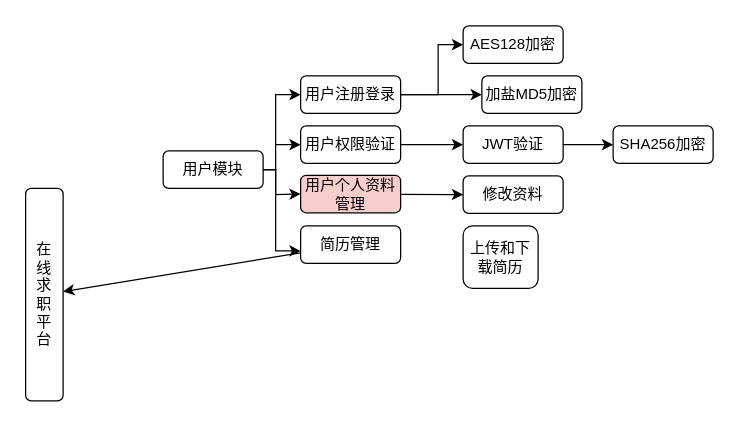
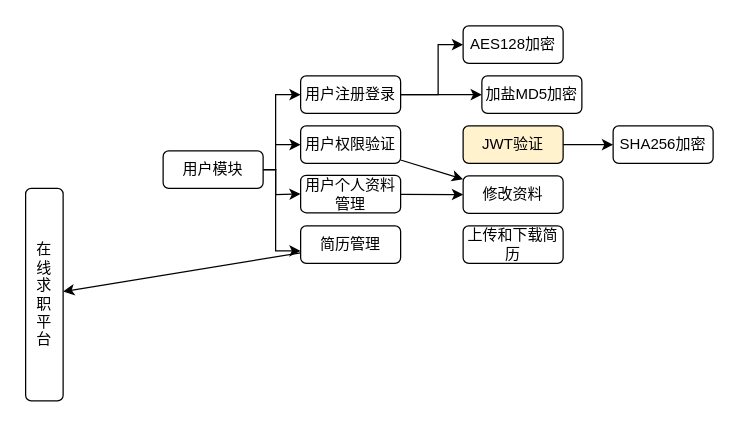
(428, 144) -> (428, 168)
(513, 144) -> (513, 144)
(351, 194) -> (351, 194)
(501, 257) -> (513, 244)
